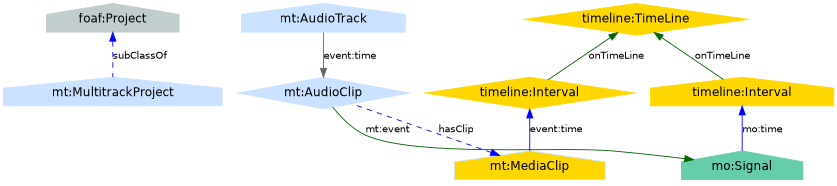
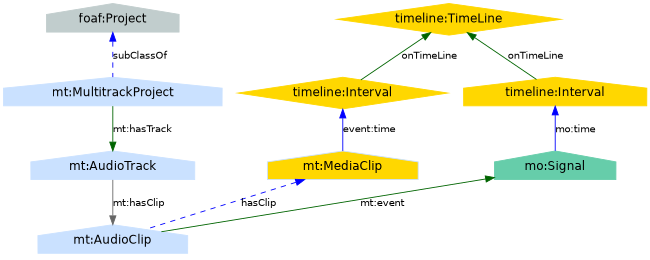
(350, 56) -> (139, 204)
(323, 93) -> (113, 241)
none -> (113, 124)
